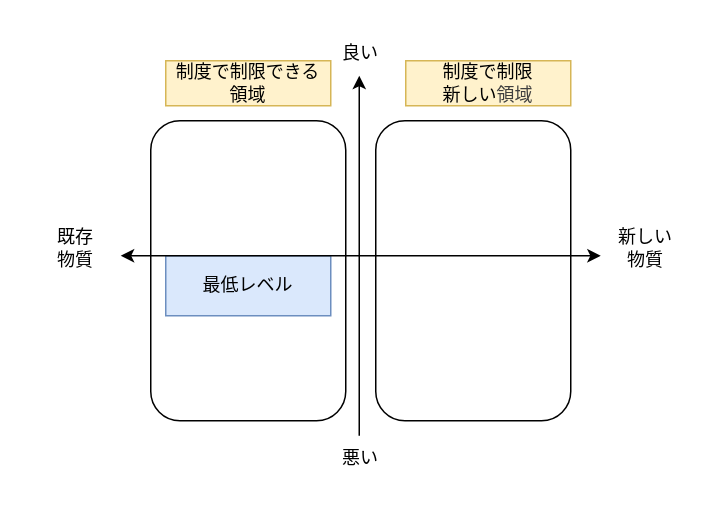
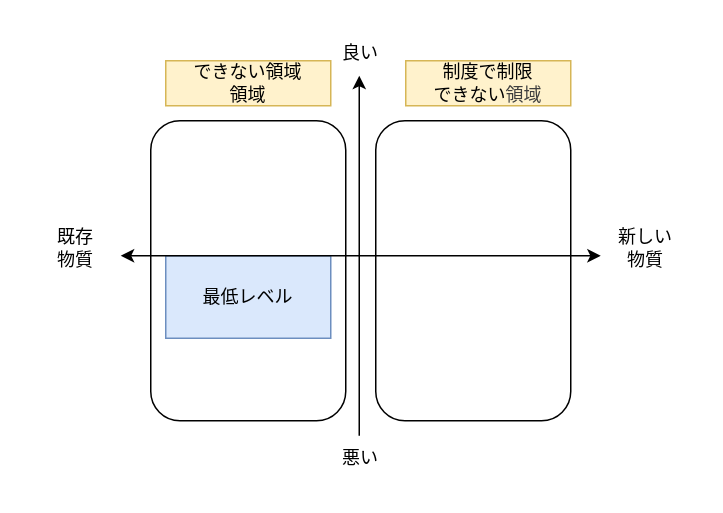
(248, 83) -> (248, 83)
(488, 83) -> (488, 83)
(248, 286) -> (248, 297)
